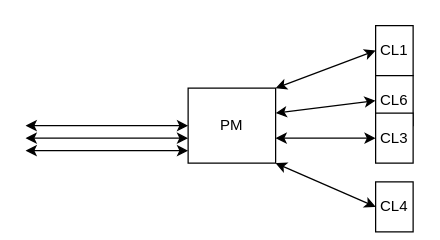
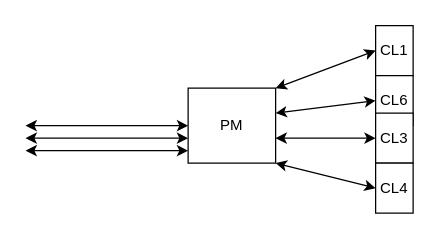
(394, 207) -> (394, 188)
